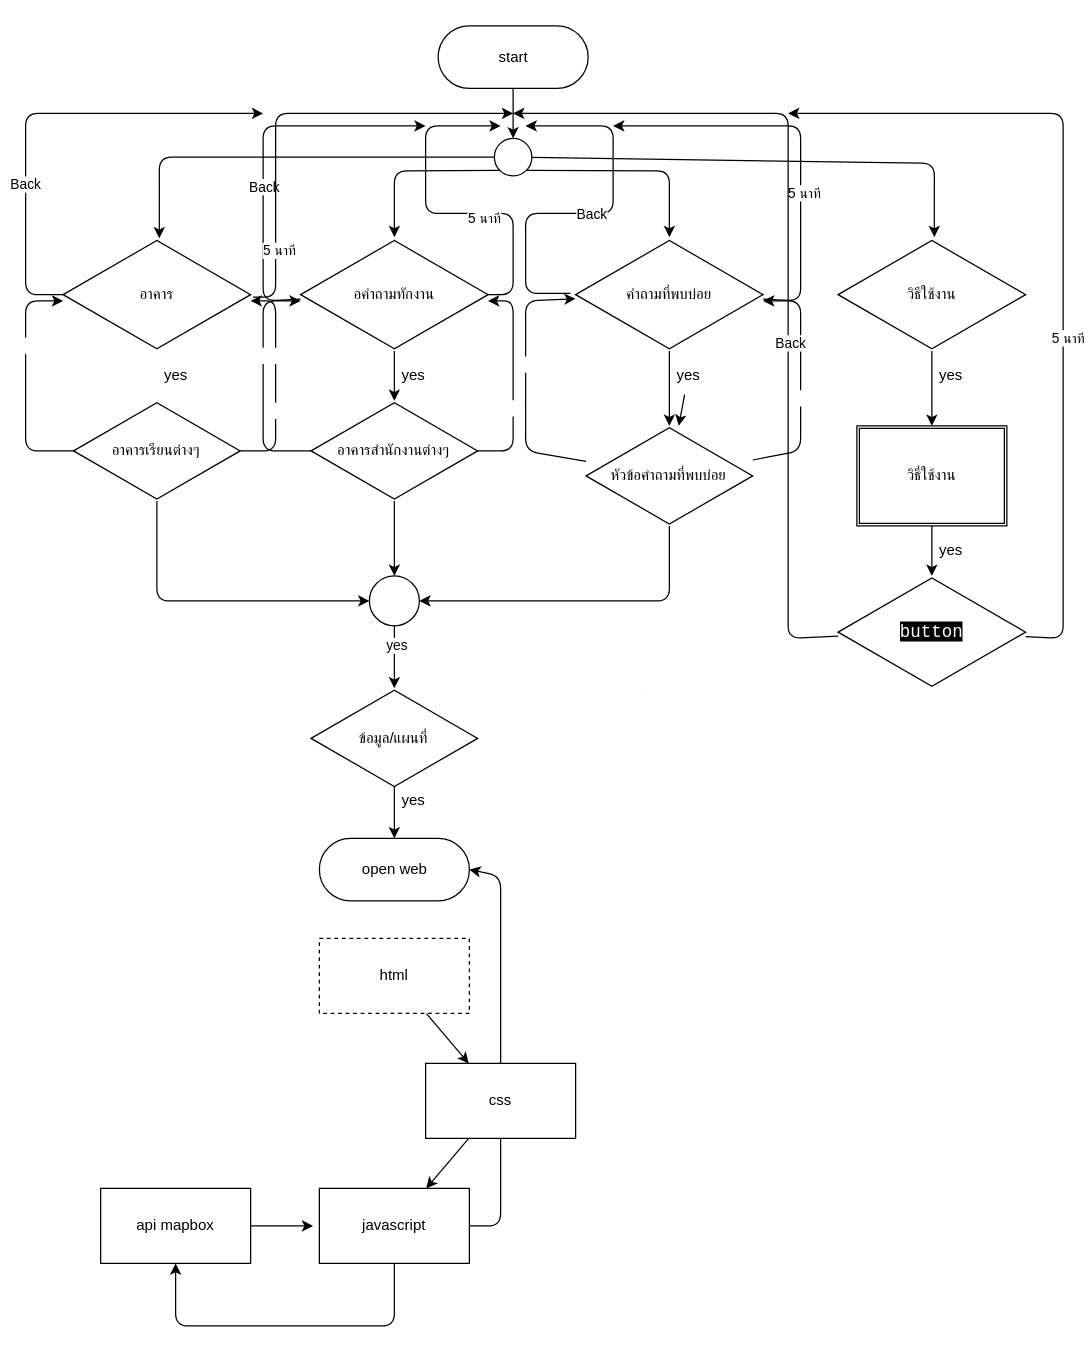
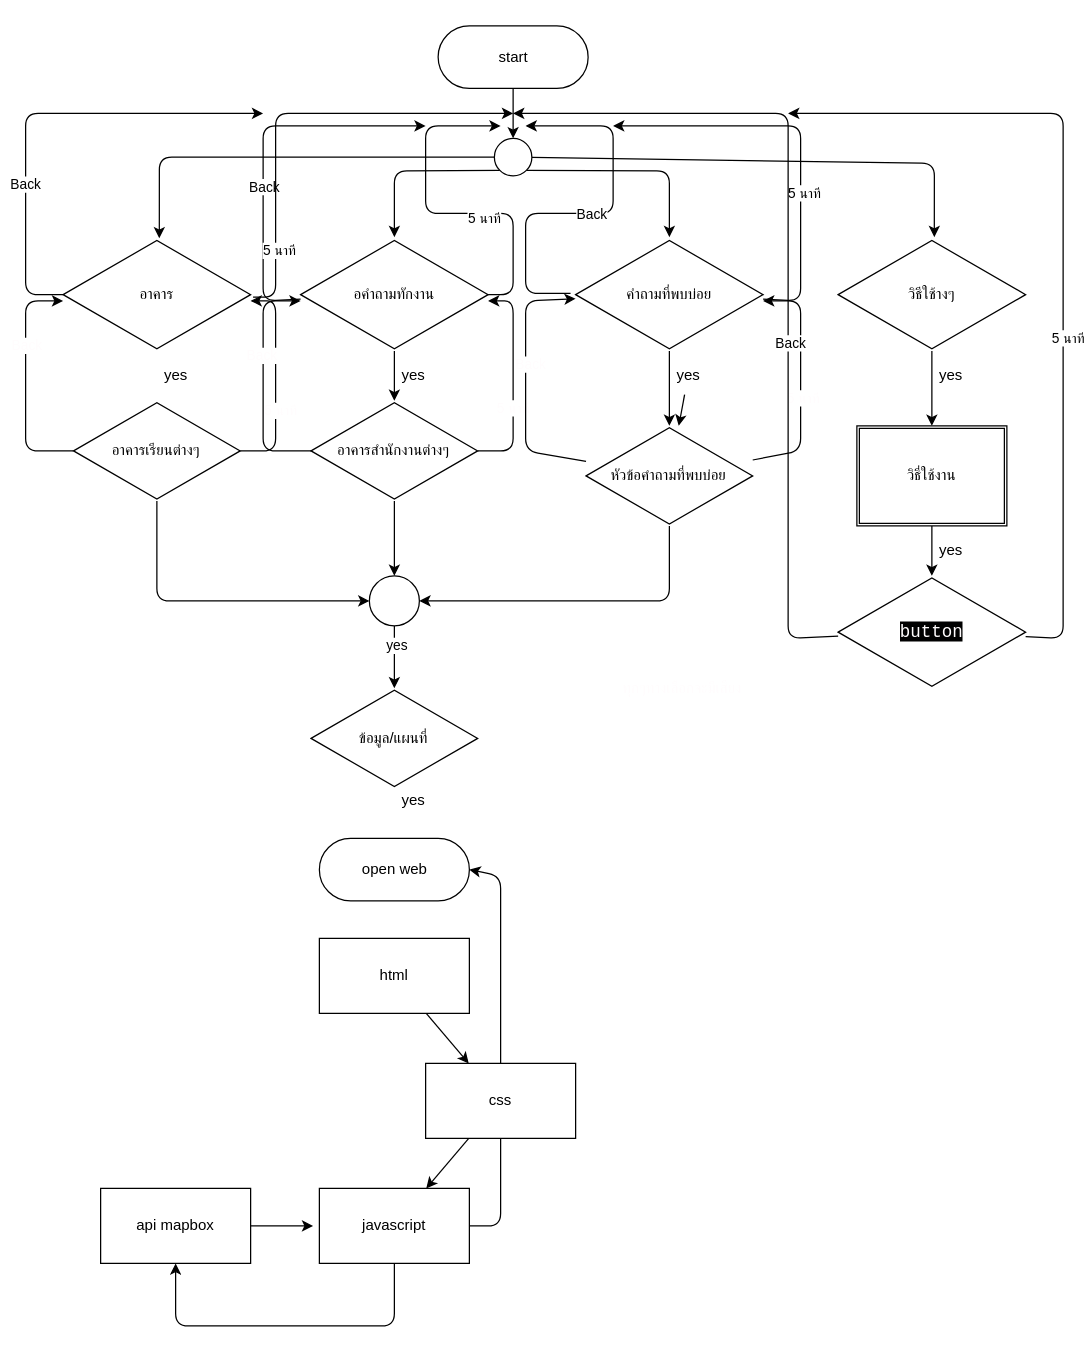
(932, 294) -> (932, 294)
(394, 808) -> none
(394, 976) -> (394, 976)
